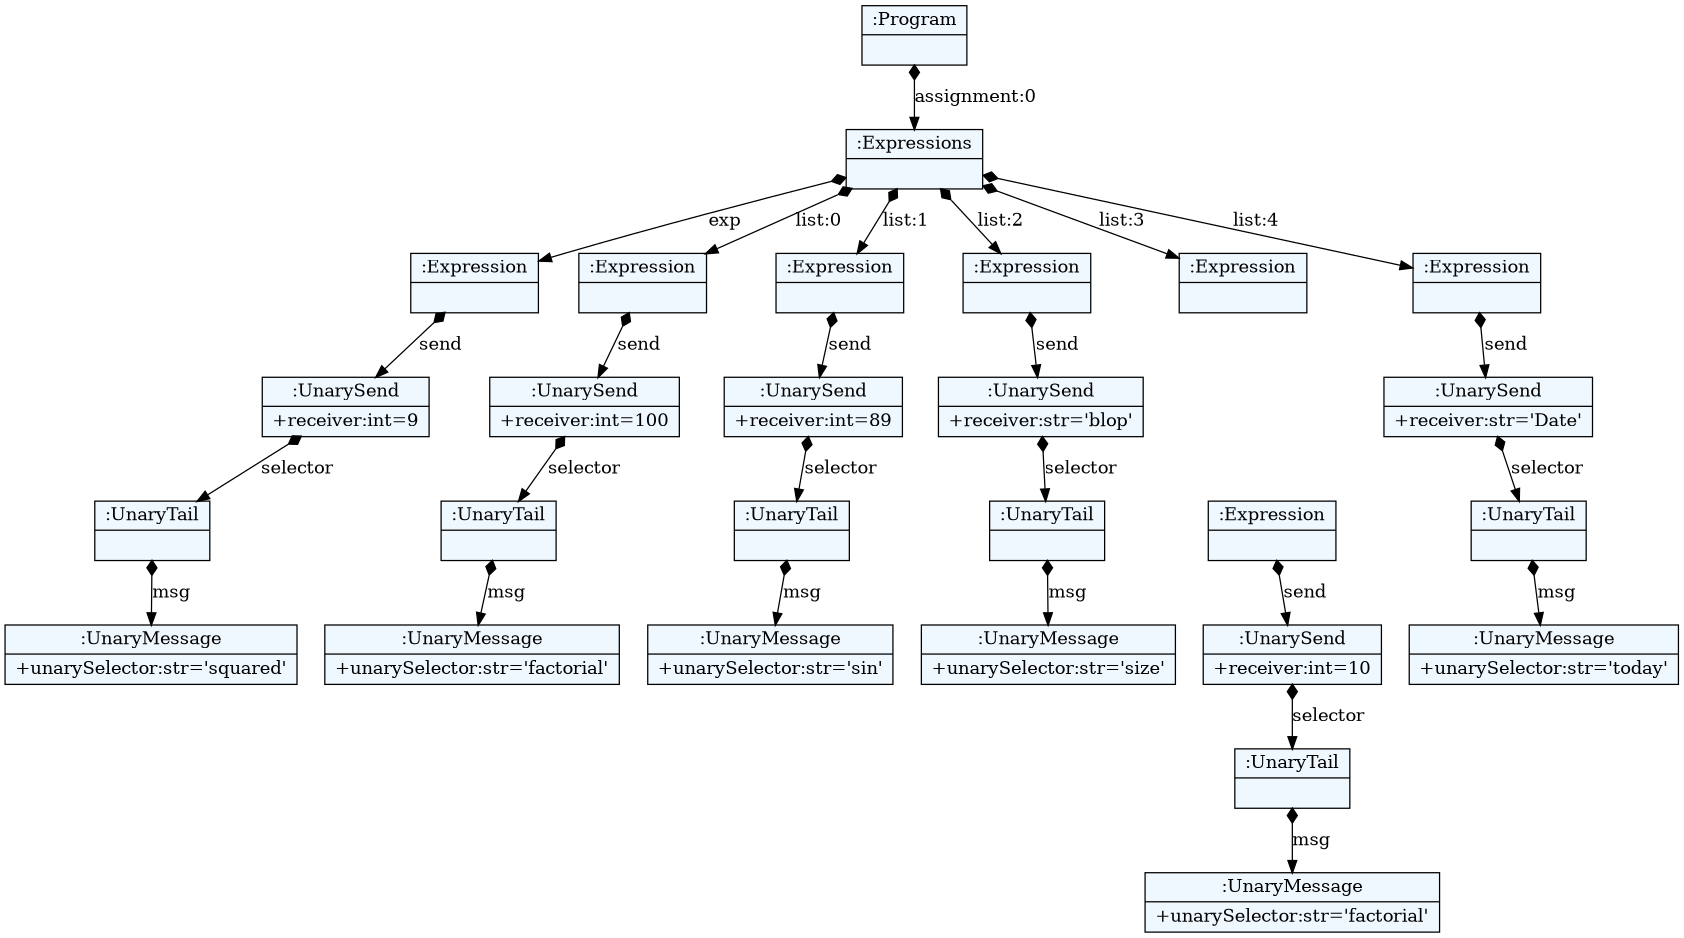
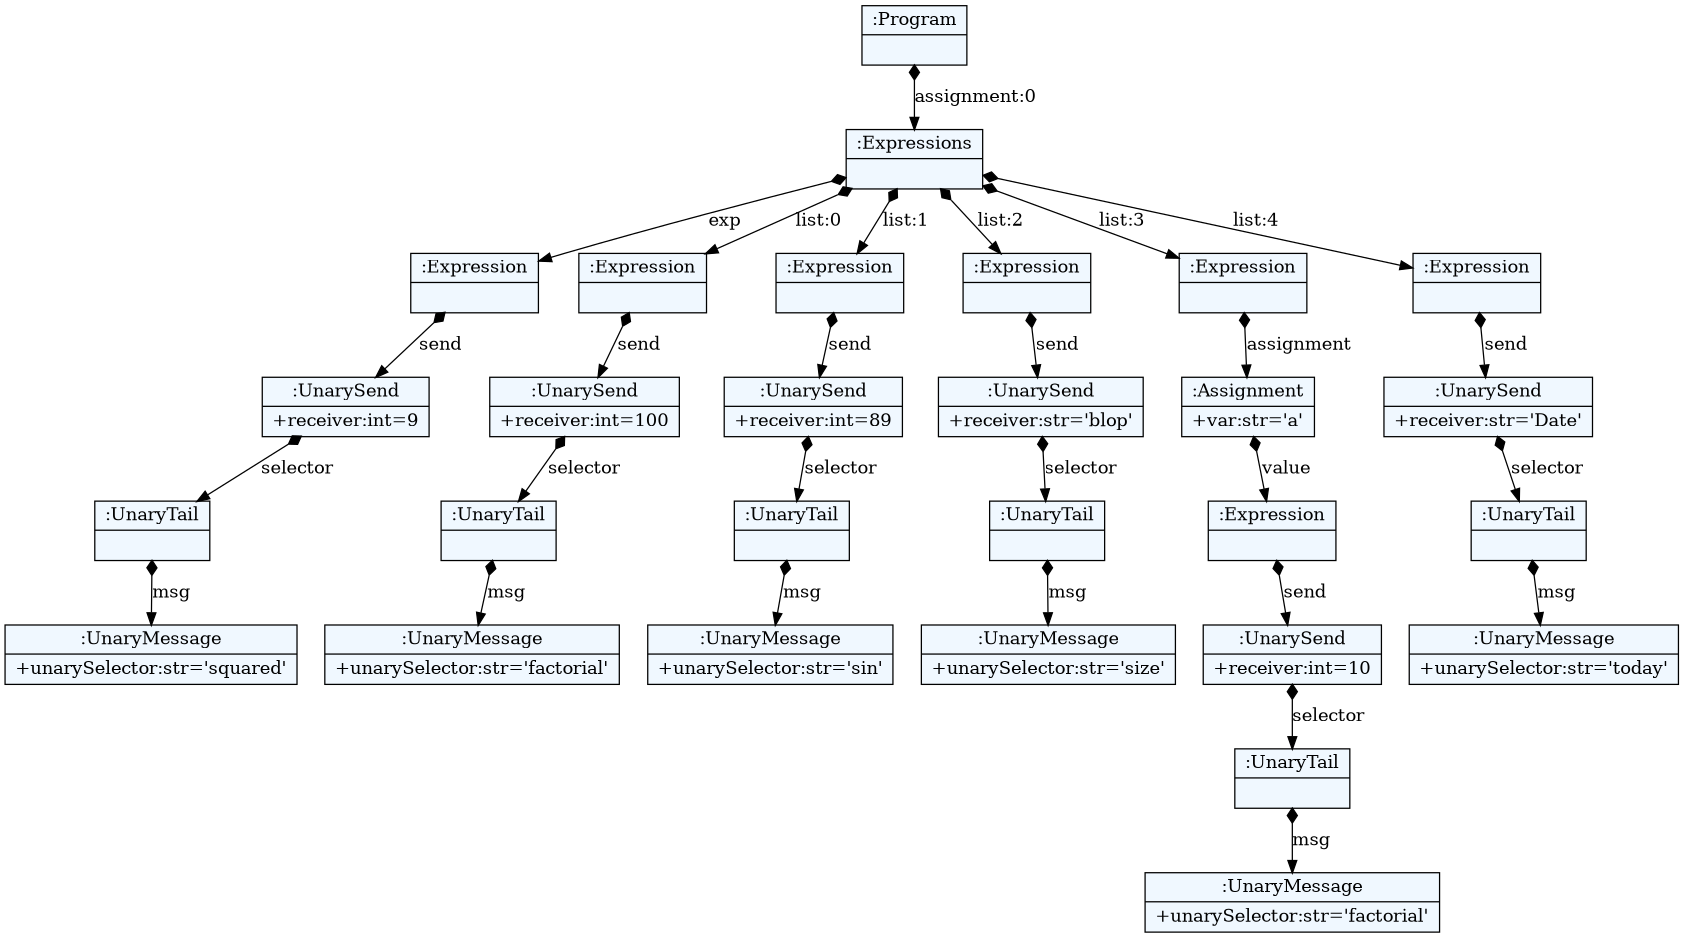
none -> (1248, 407)
